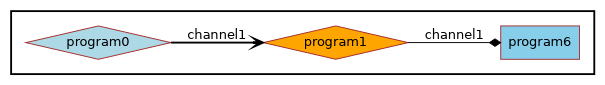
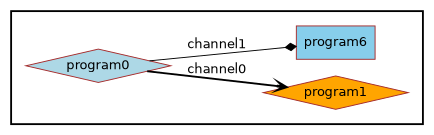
(217, 36) -> (217, 70)
(449, 43) -> (217, 54)
